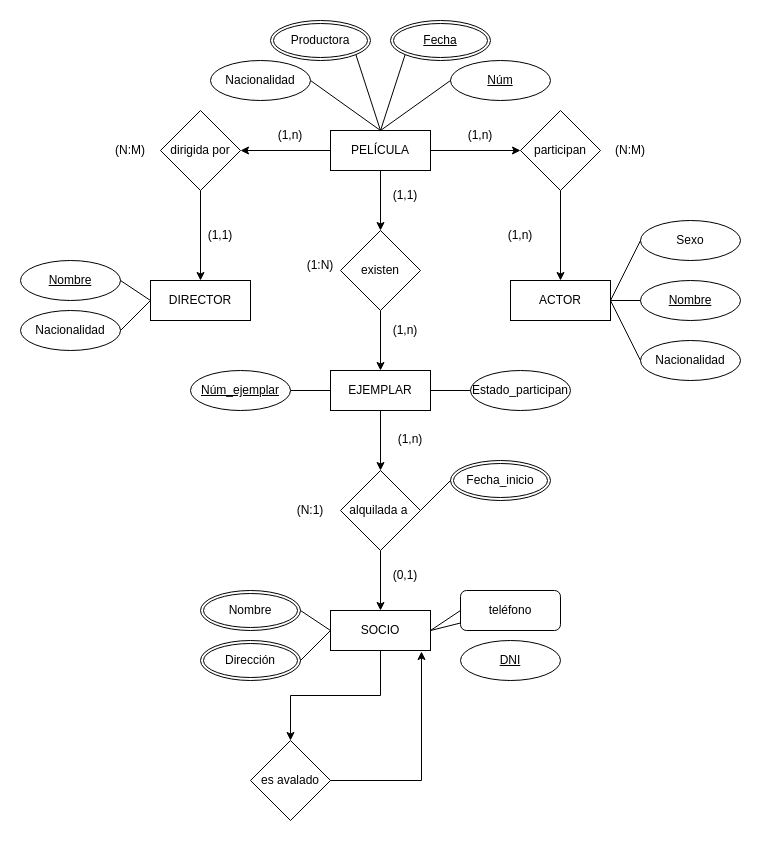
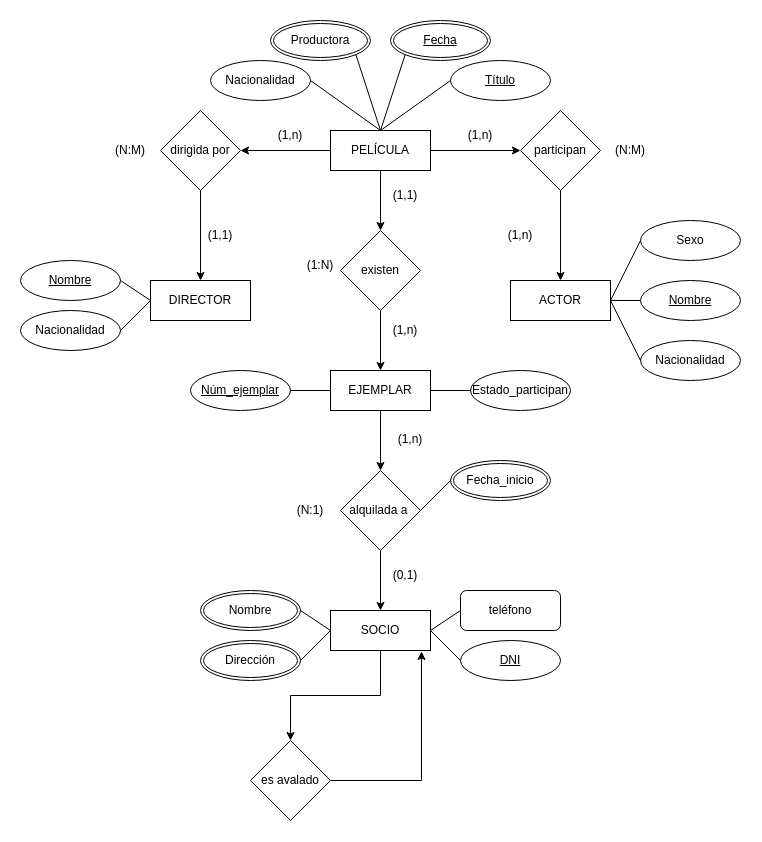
(501, 81) -> (501, 81)
(447, 627) -> (446, 646)
